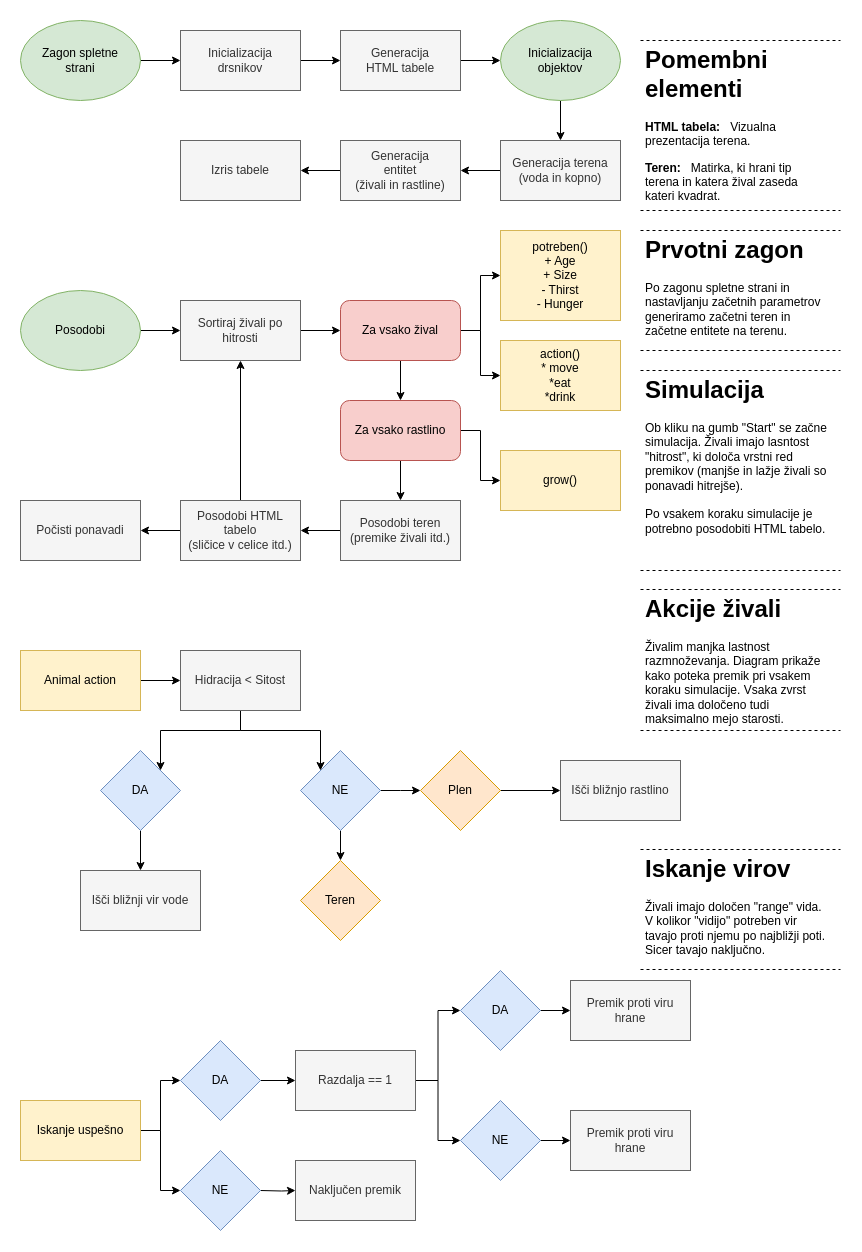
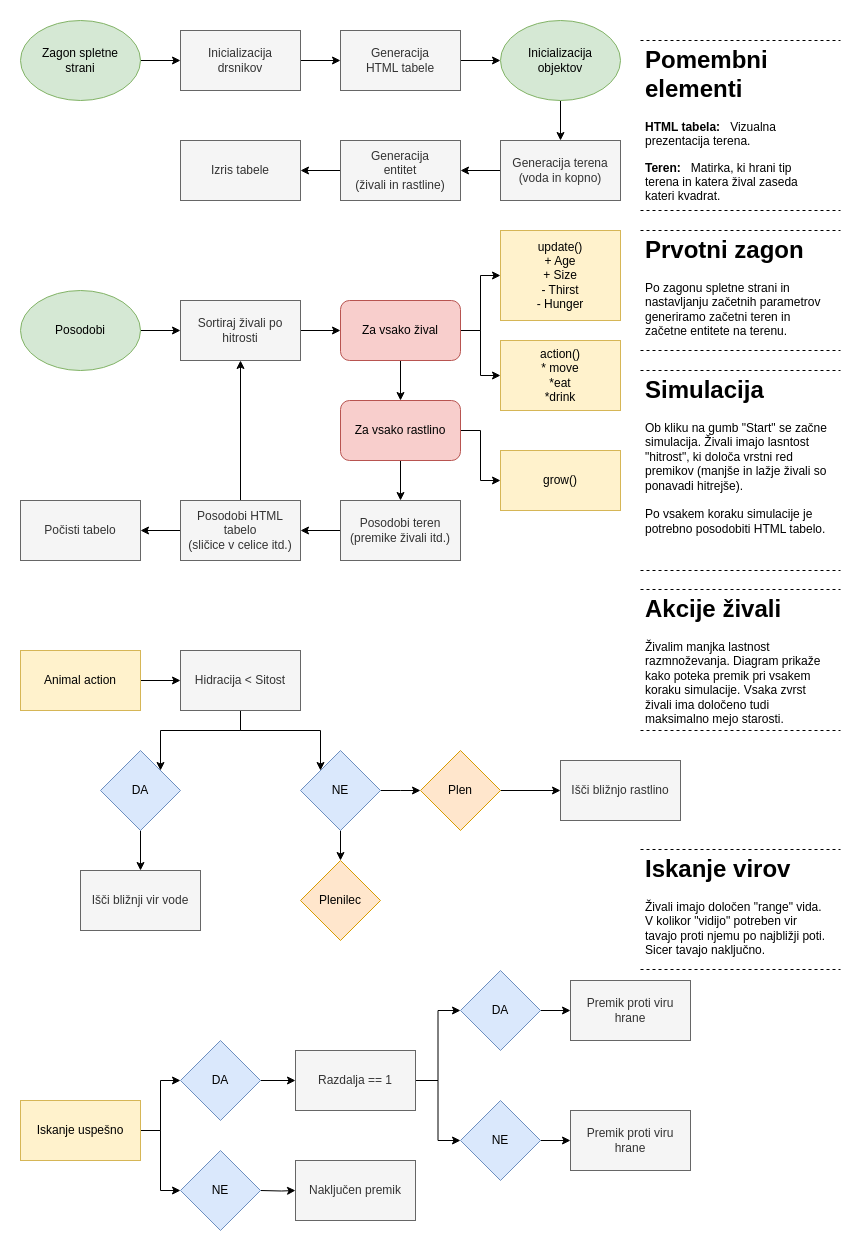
(561, 276) -> (561, 276)
(81, 531) -> (81, 531)
(341, 901) -> (341, 901)
